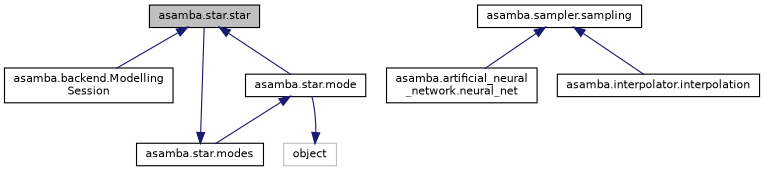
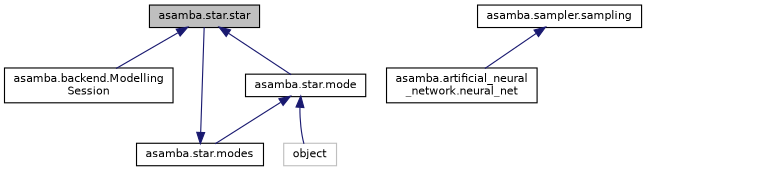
(658, 85) -> none
(315, 114) -> (301, 126)
